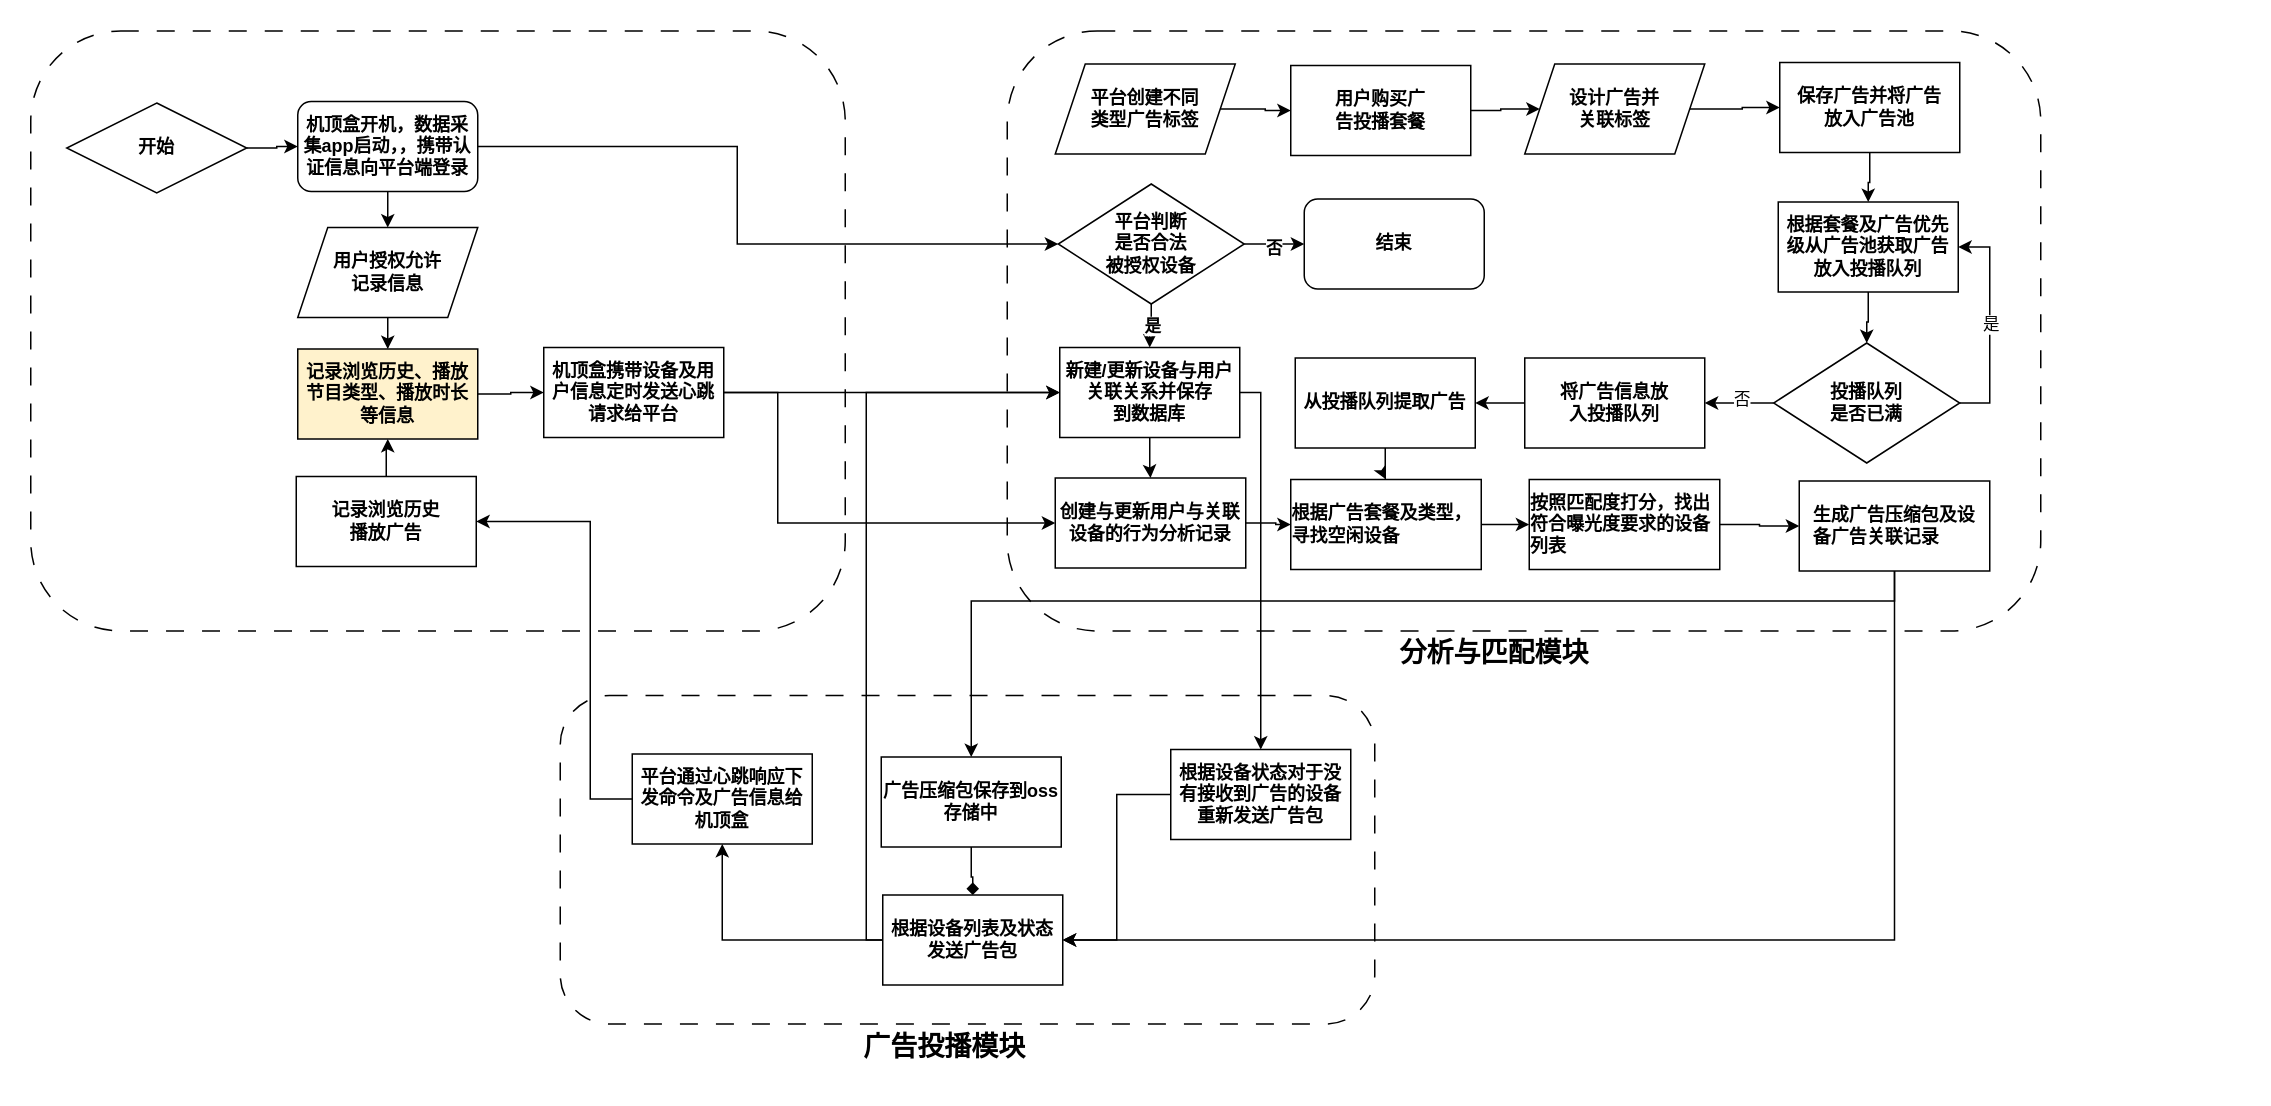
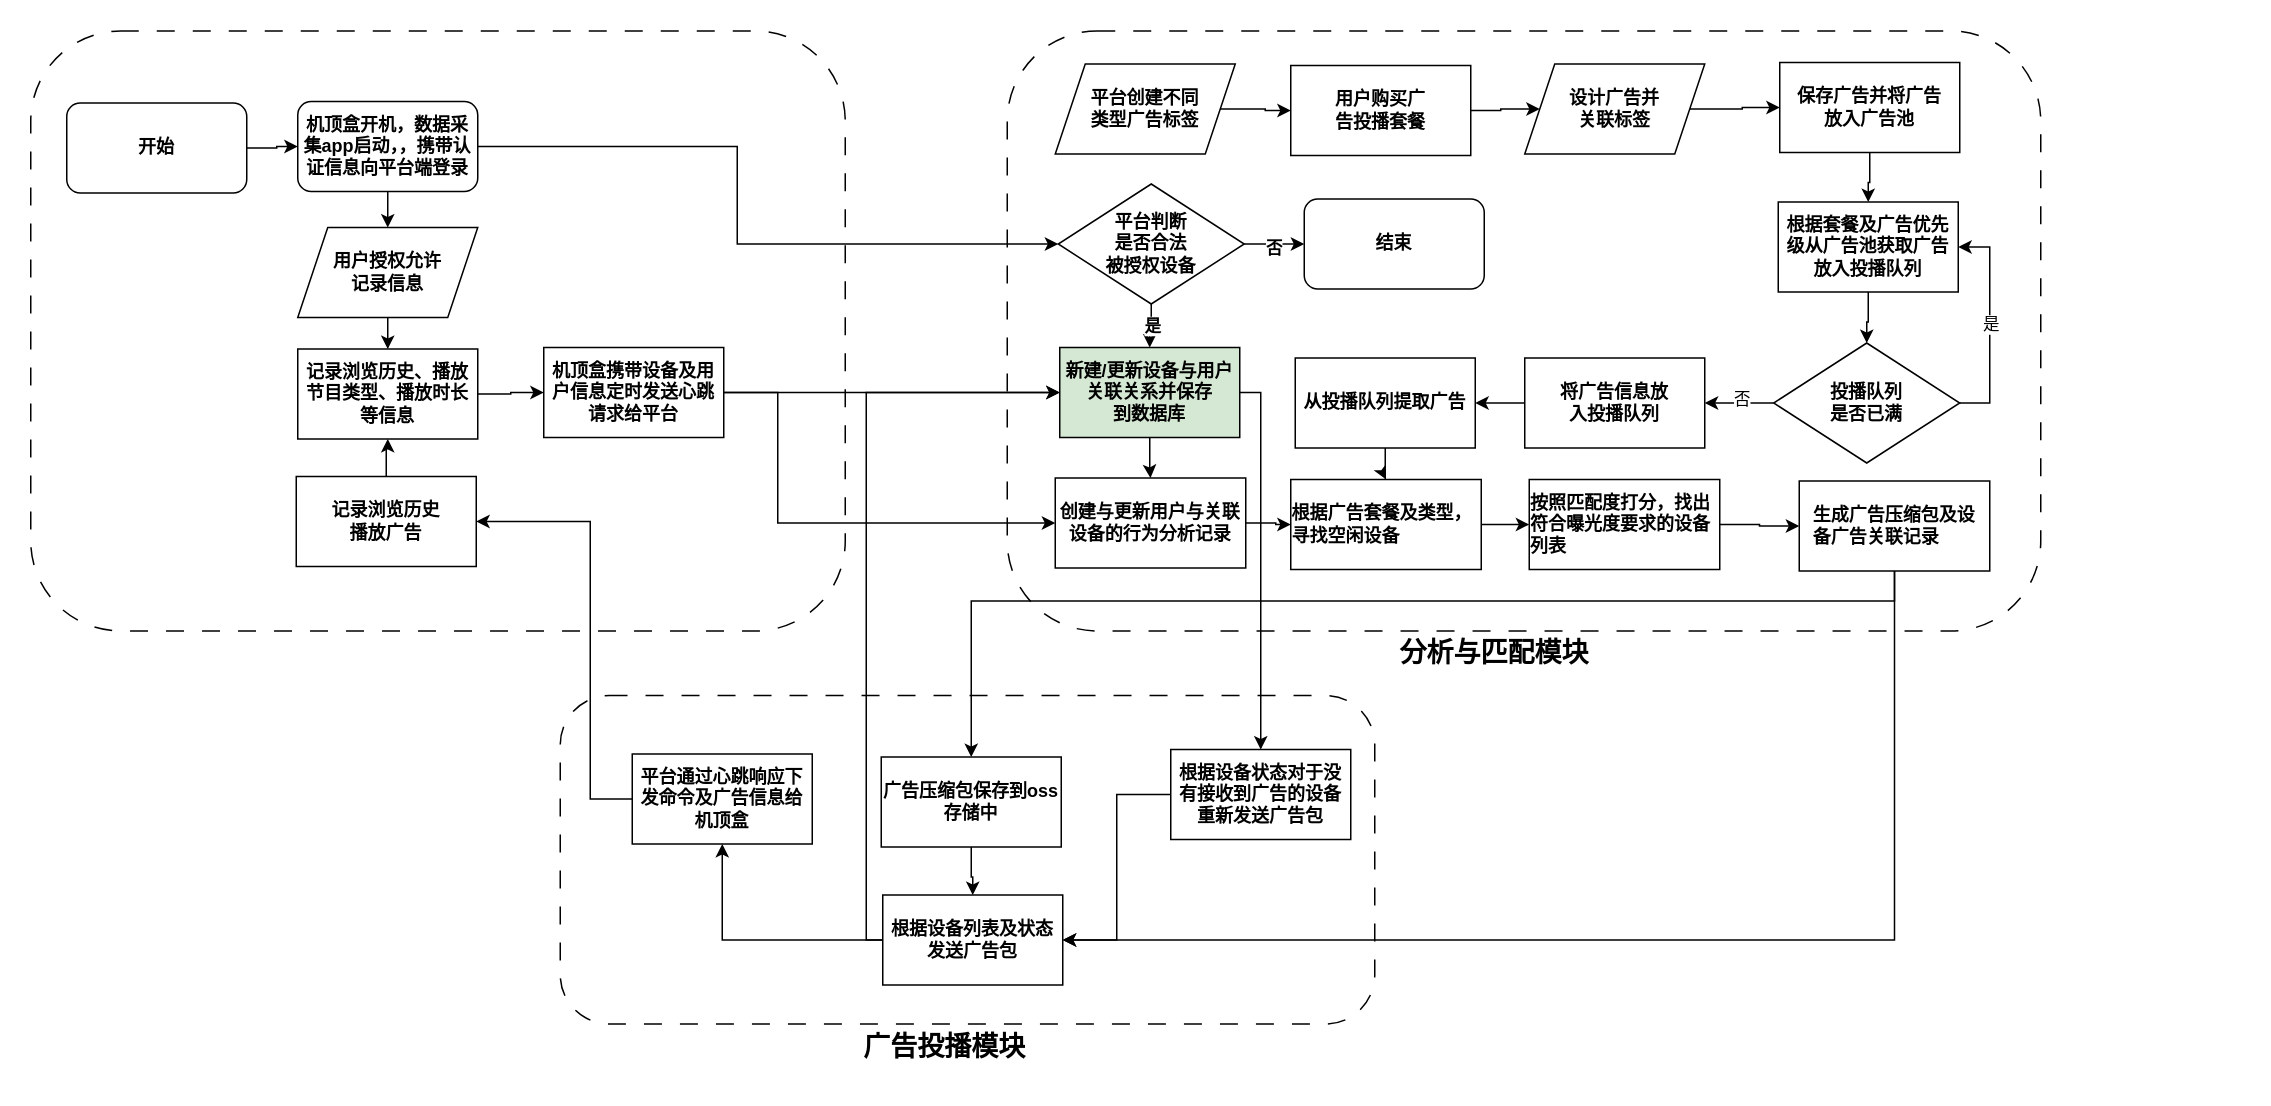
(157, 148) -> (157, 148)
(1150, 392) -> (1150, 392)
(388, 394) -> (388, 394)
(973, 882) -> (973, 883)
